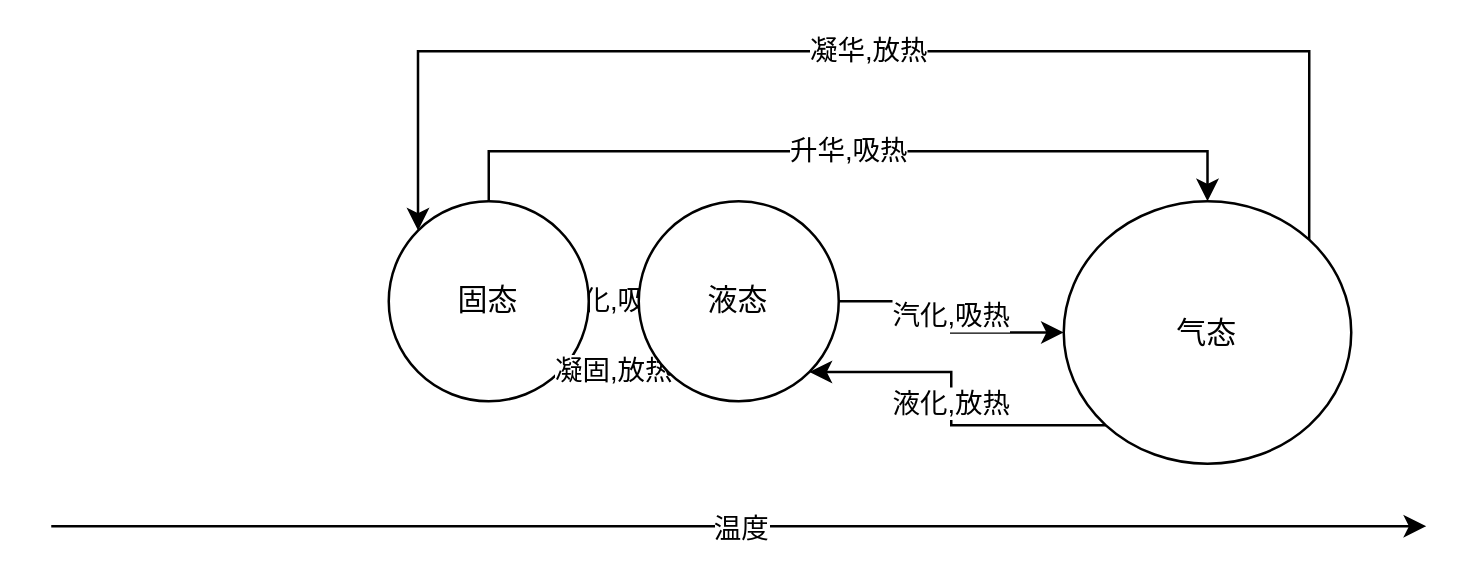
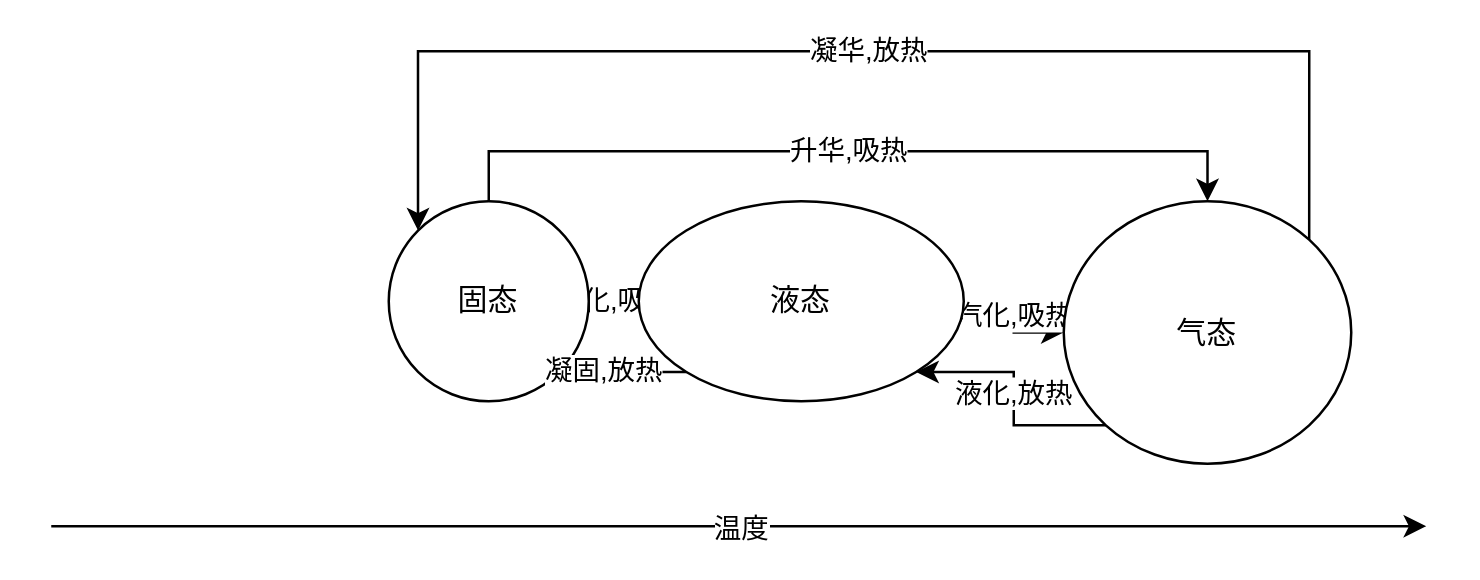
(739, 301) -> (801, 301)
